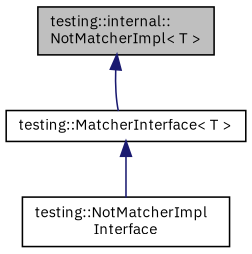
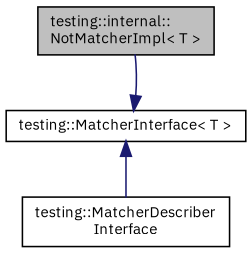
(116, 91) -> (136, 75)
(126, 222) -> (126, 222)
